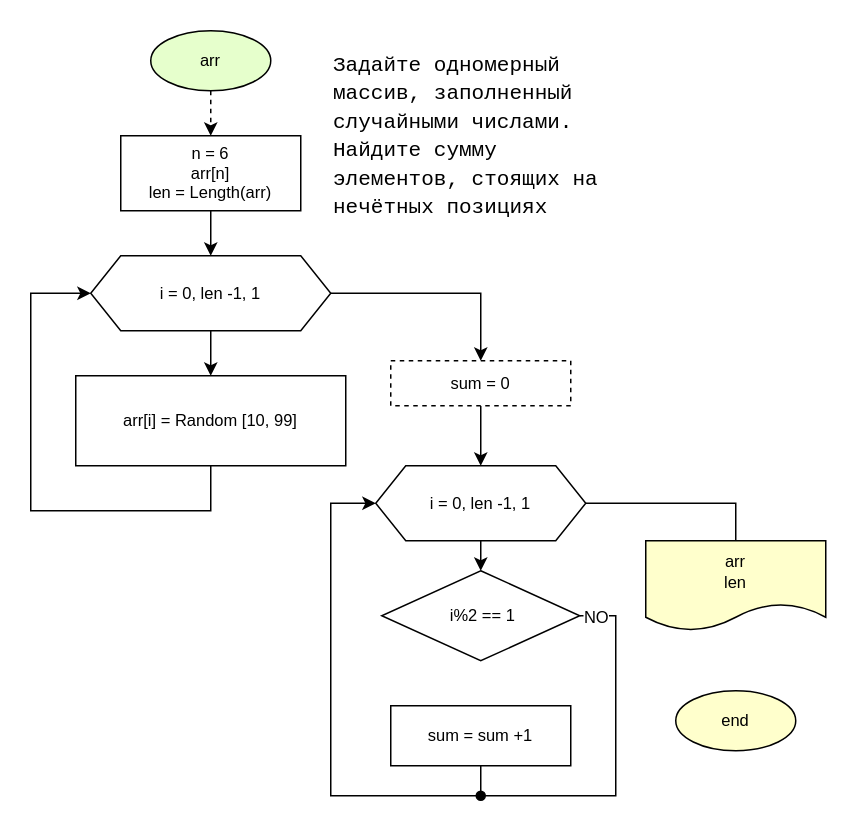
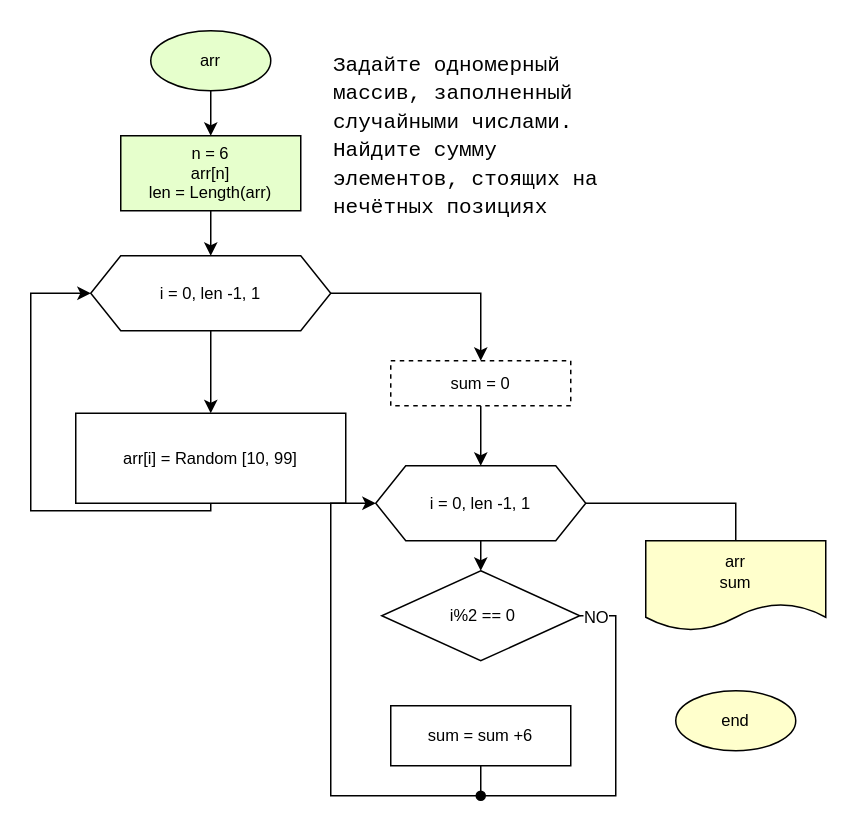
(211, 109) -> (211, 109)
(211, 173) -> (211, 173)
(211, 421) -> (211, 458)
(736, 572) -> (736, 572)
(481, 616) -> (481, 616)
(481, 736) -> (481, 736)
